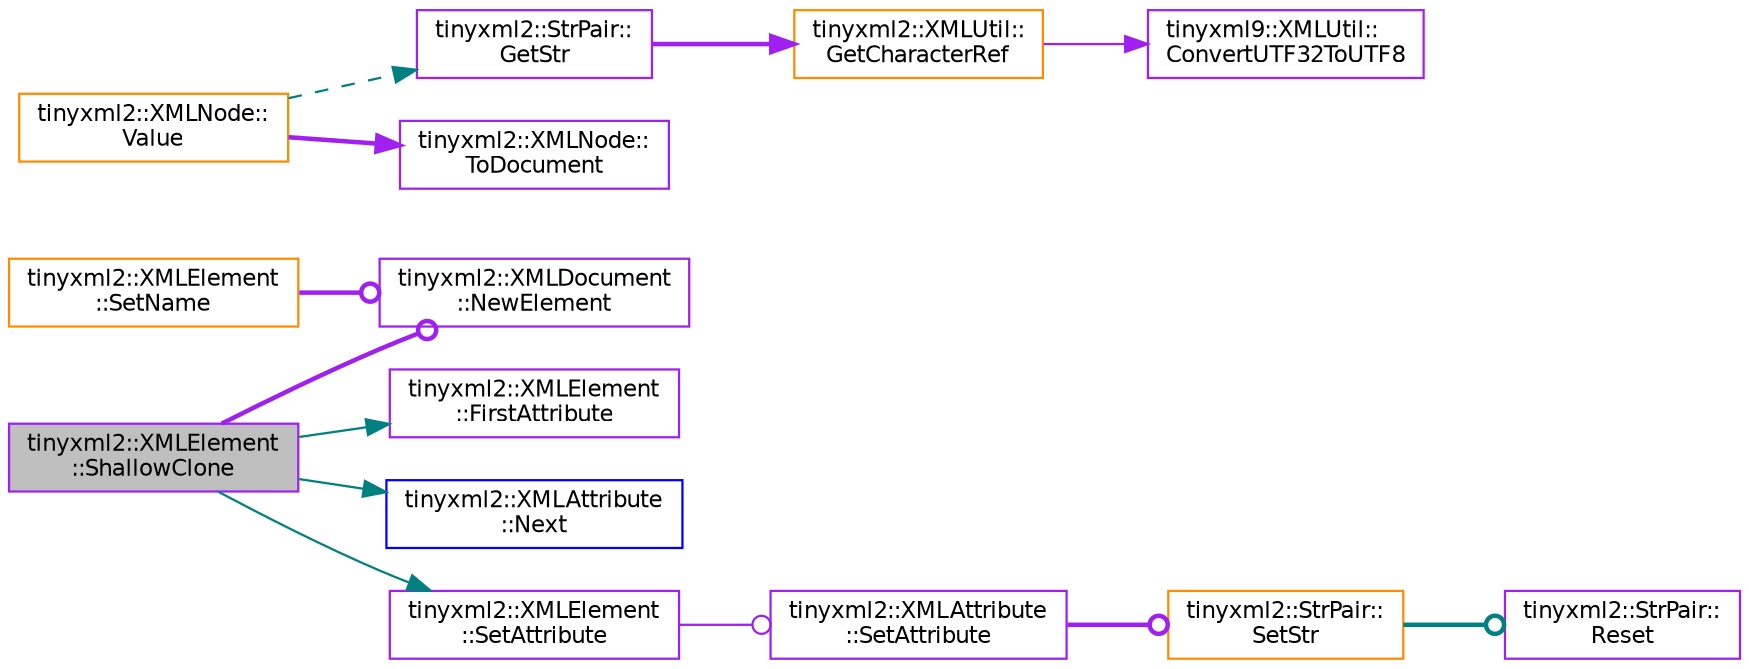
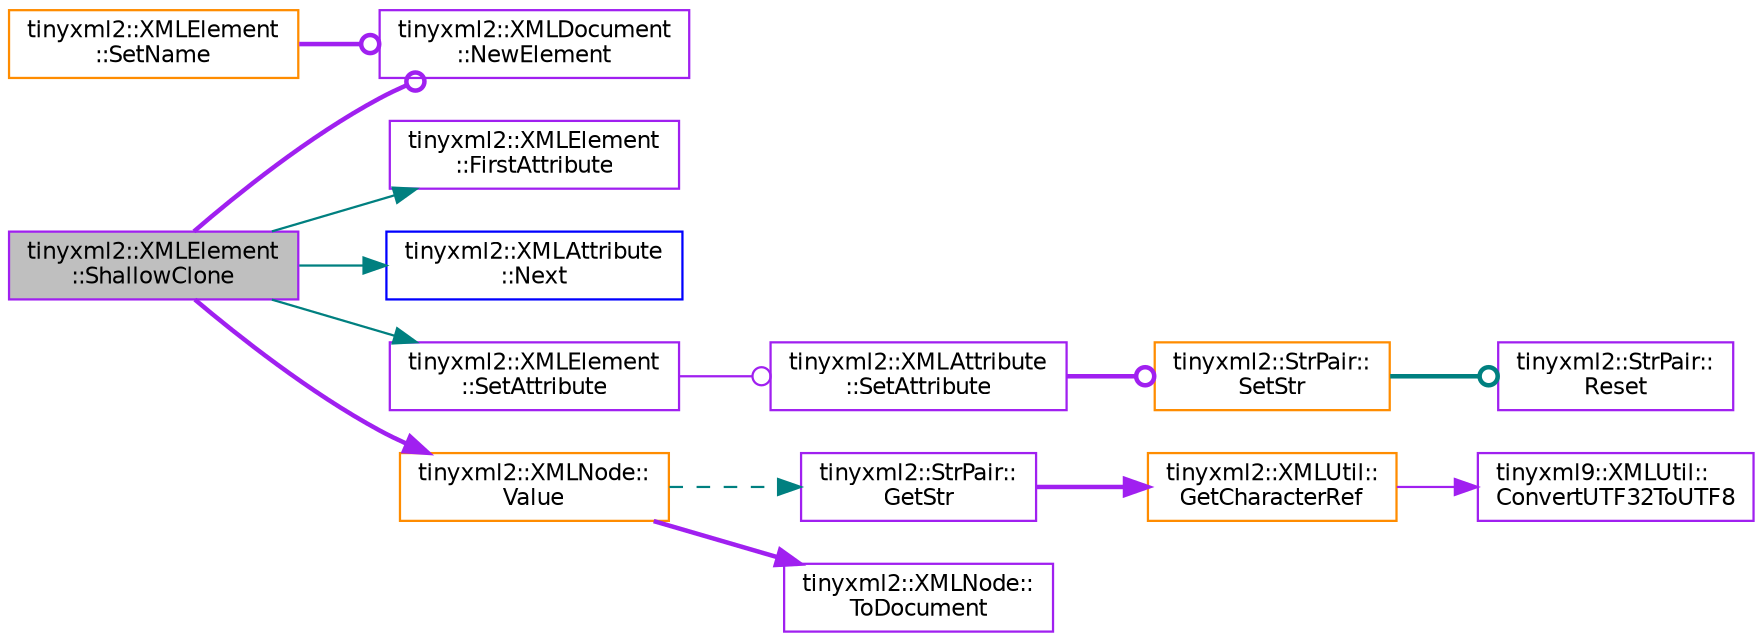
none -> (297, 378)
